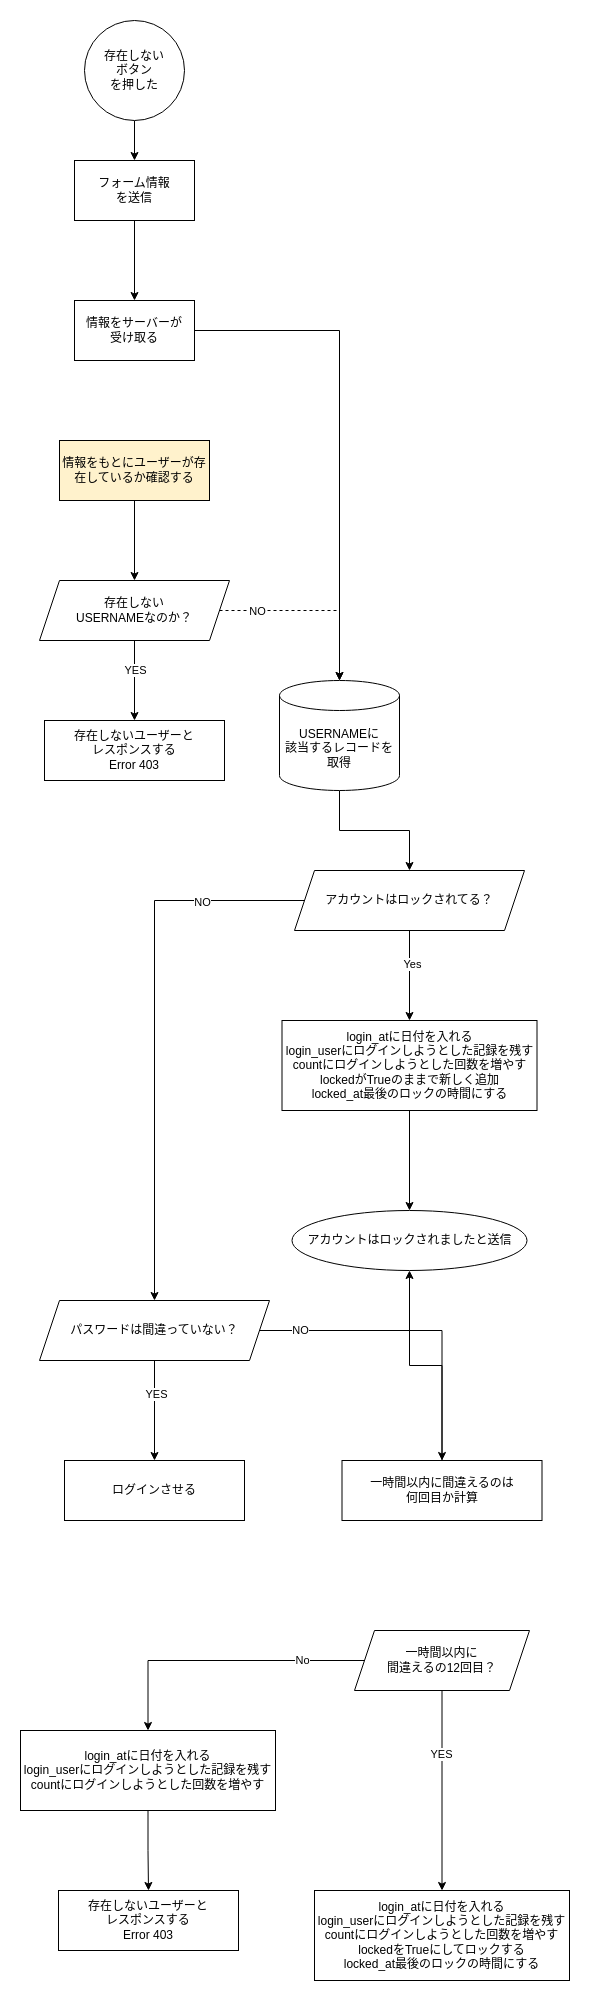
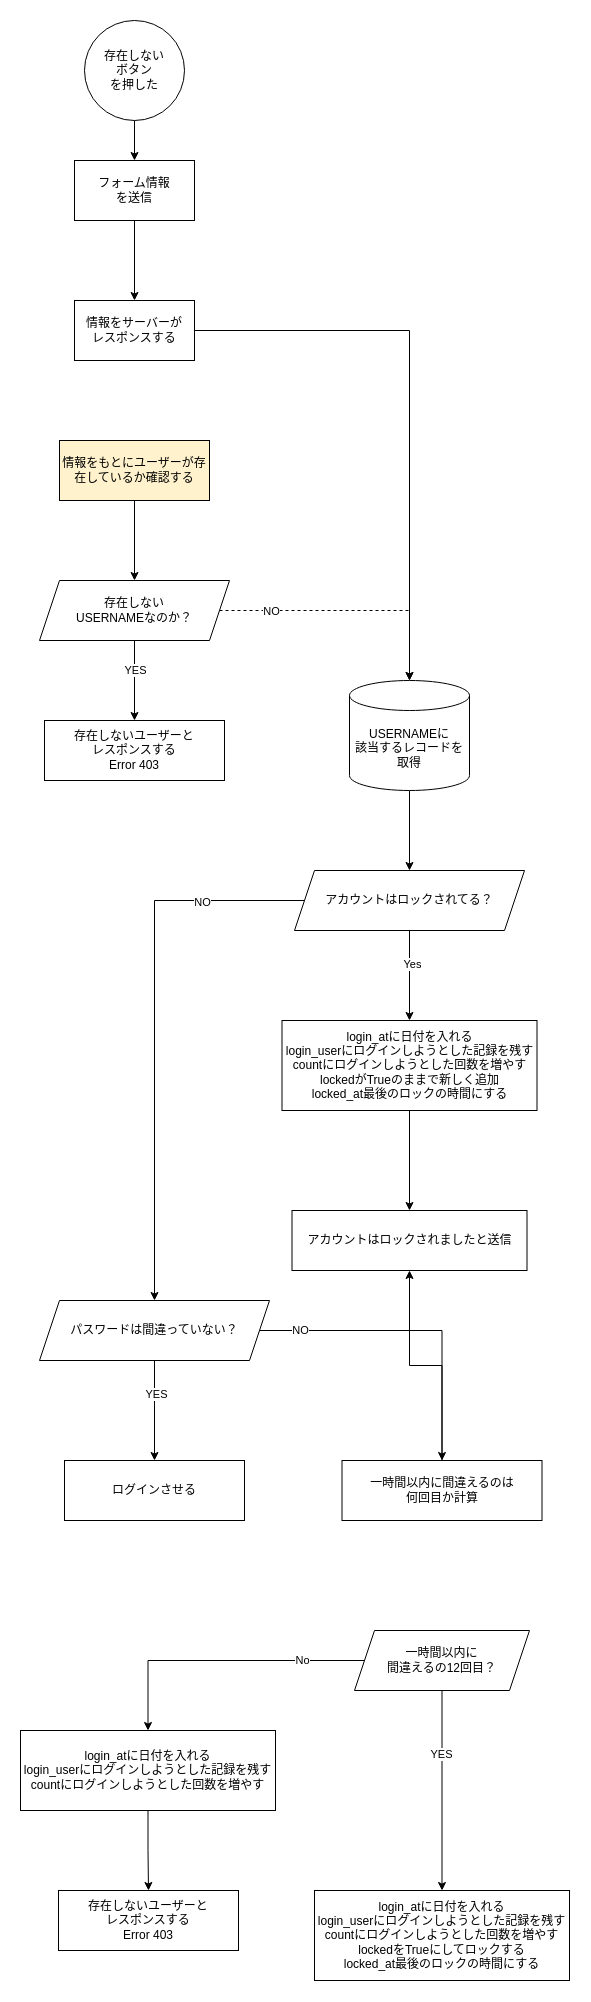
(135, 331) -> (135, 331)
(340, 736) -> (410, 736)
(410, 1241) -> (410, 1241)
